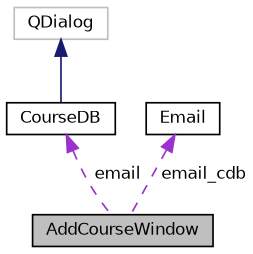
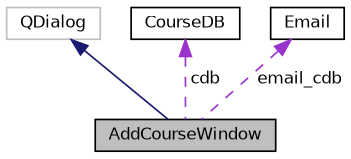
(61, 80) -> (126, 85)
(115, 175) -> (203, 79)
